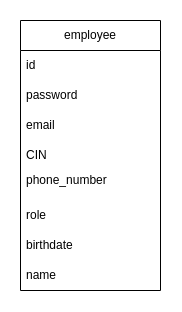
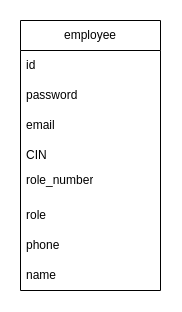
(67, 186) -> (62, 186)
(55, 246) -> (43, 246)
